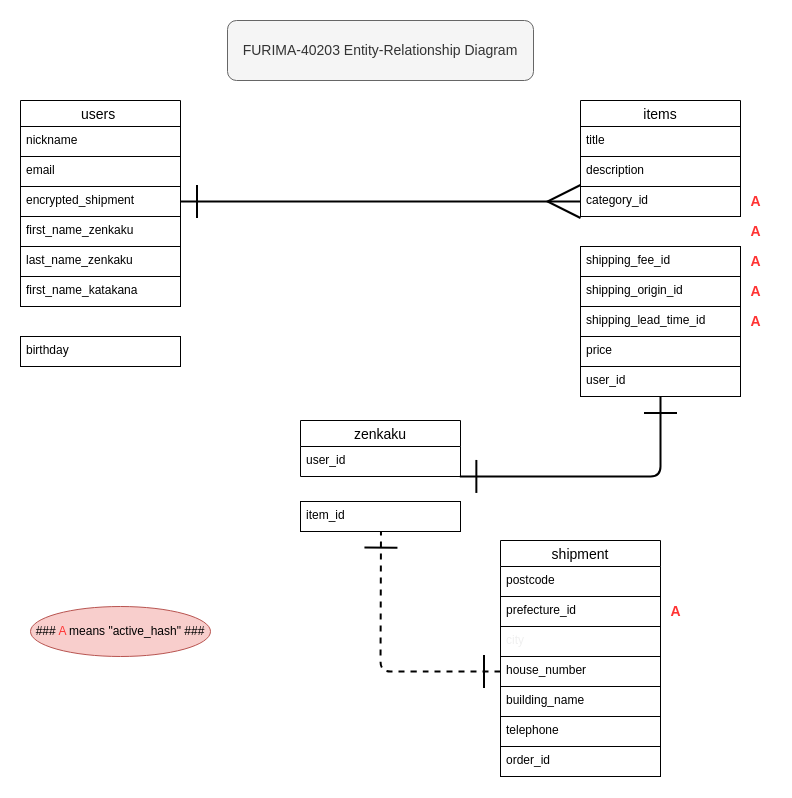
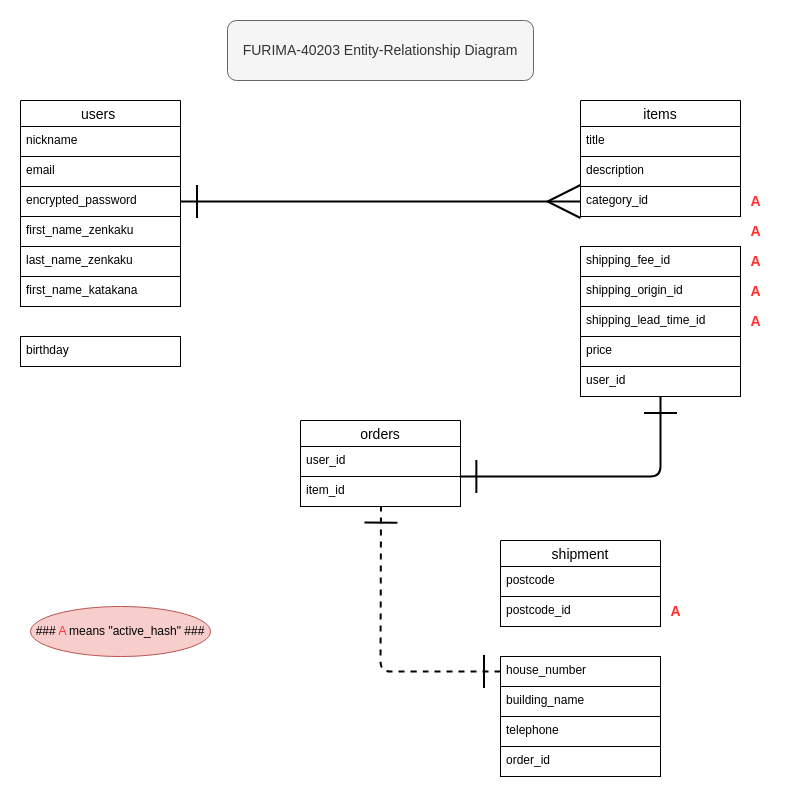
(85, 200) -> (86, 200)
(380, 434) -> (380, 434)
(381, 517) -> (381, 492)
(548, 610) -> (541, 610)
(581, 642) -> none
